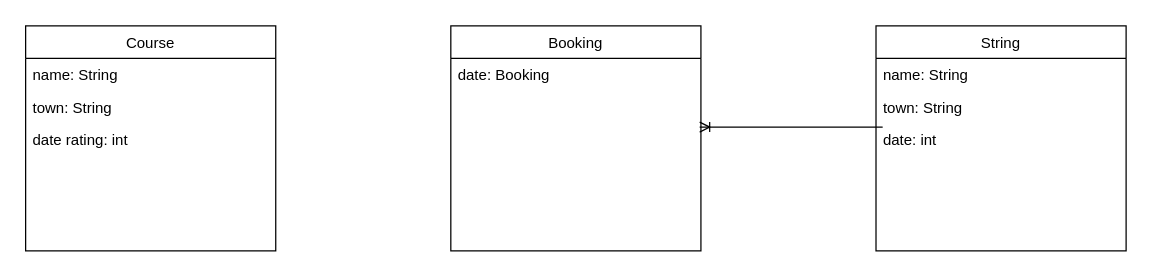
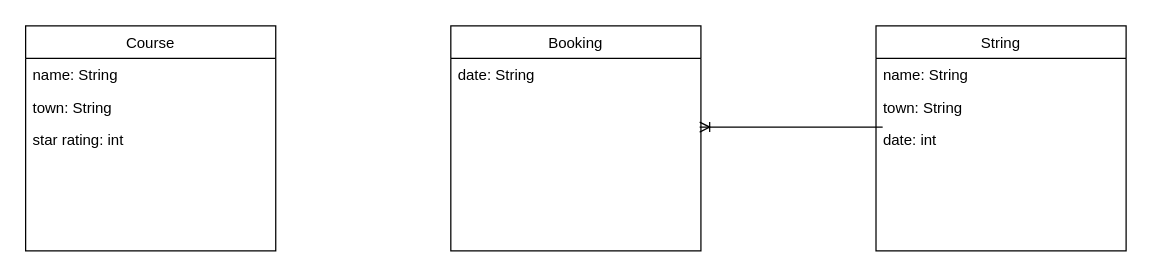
(506, 75) -> (502, 75)
(90, 140) -> (90, 140)
